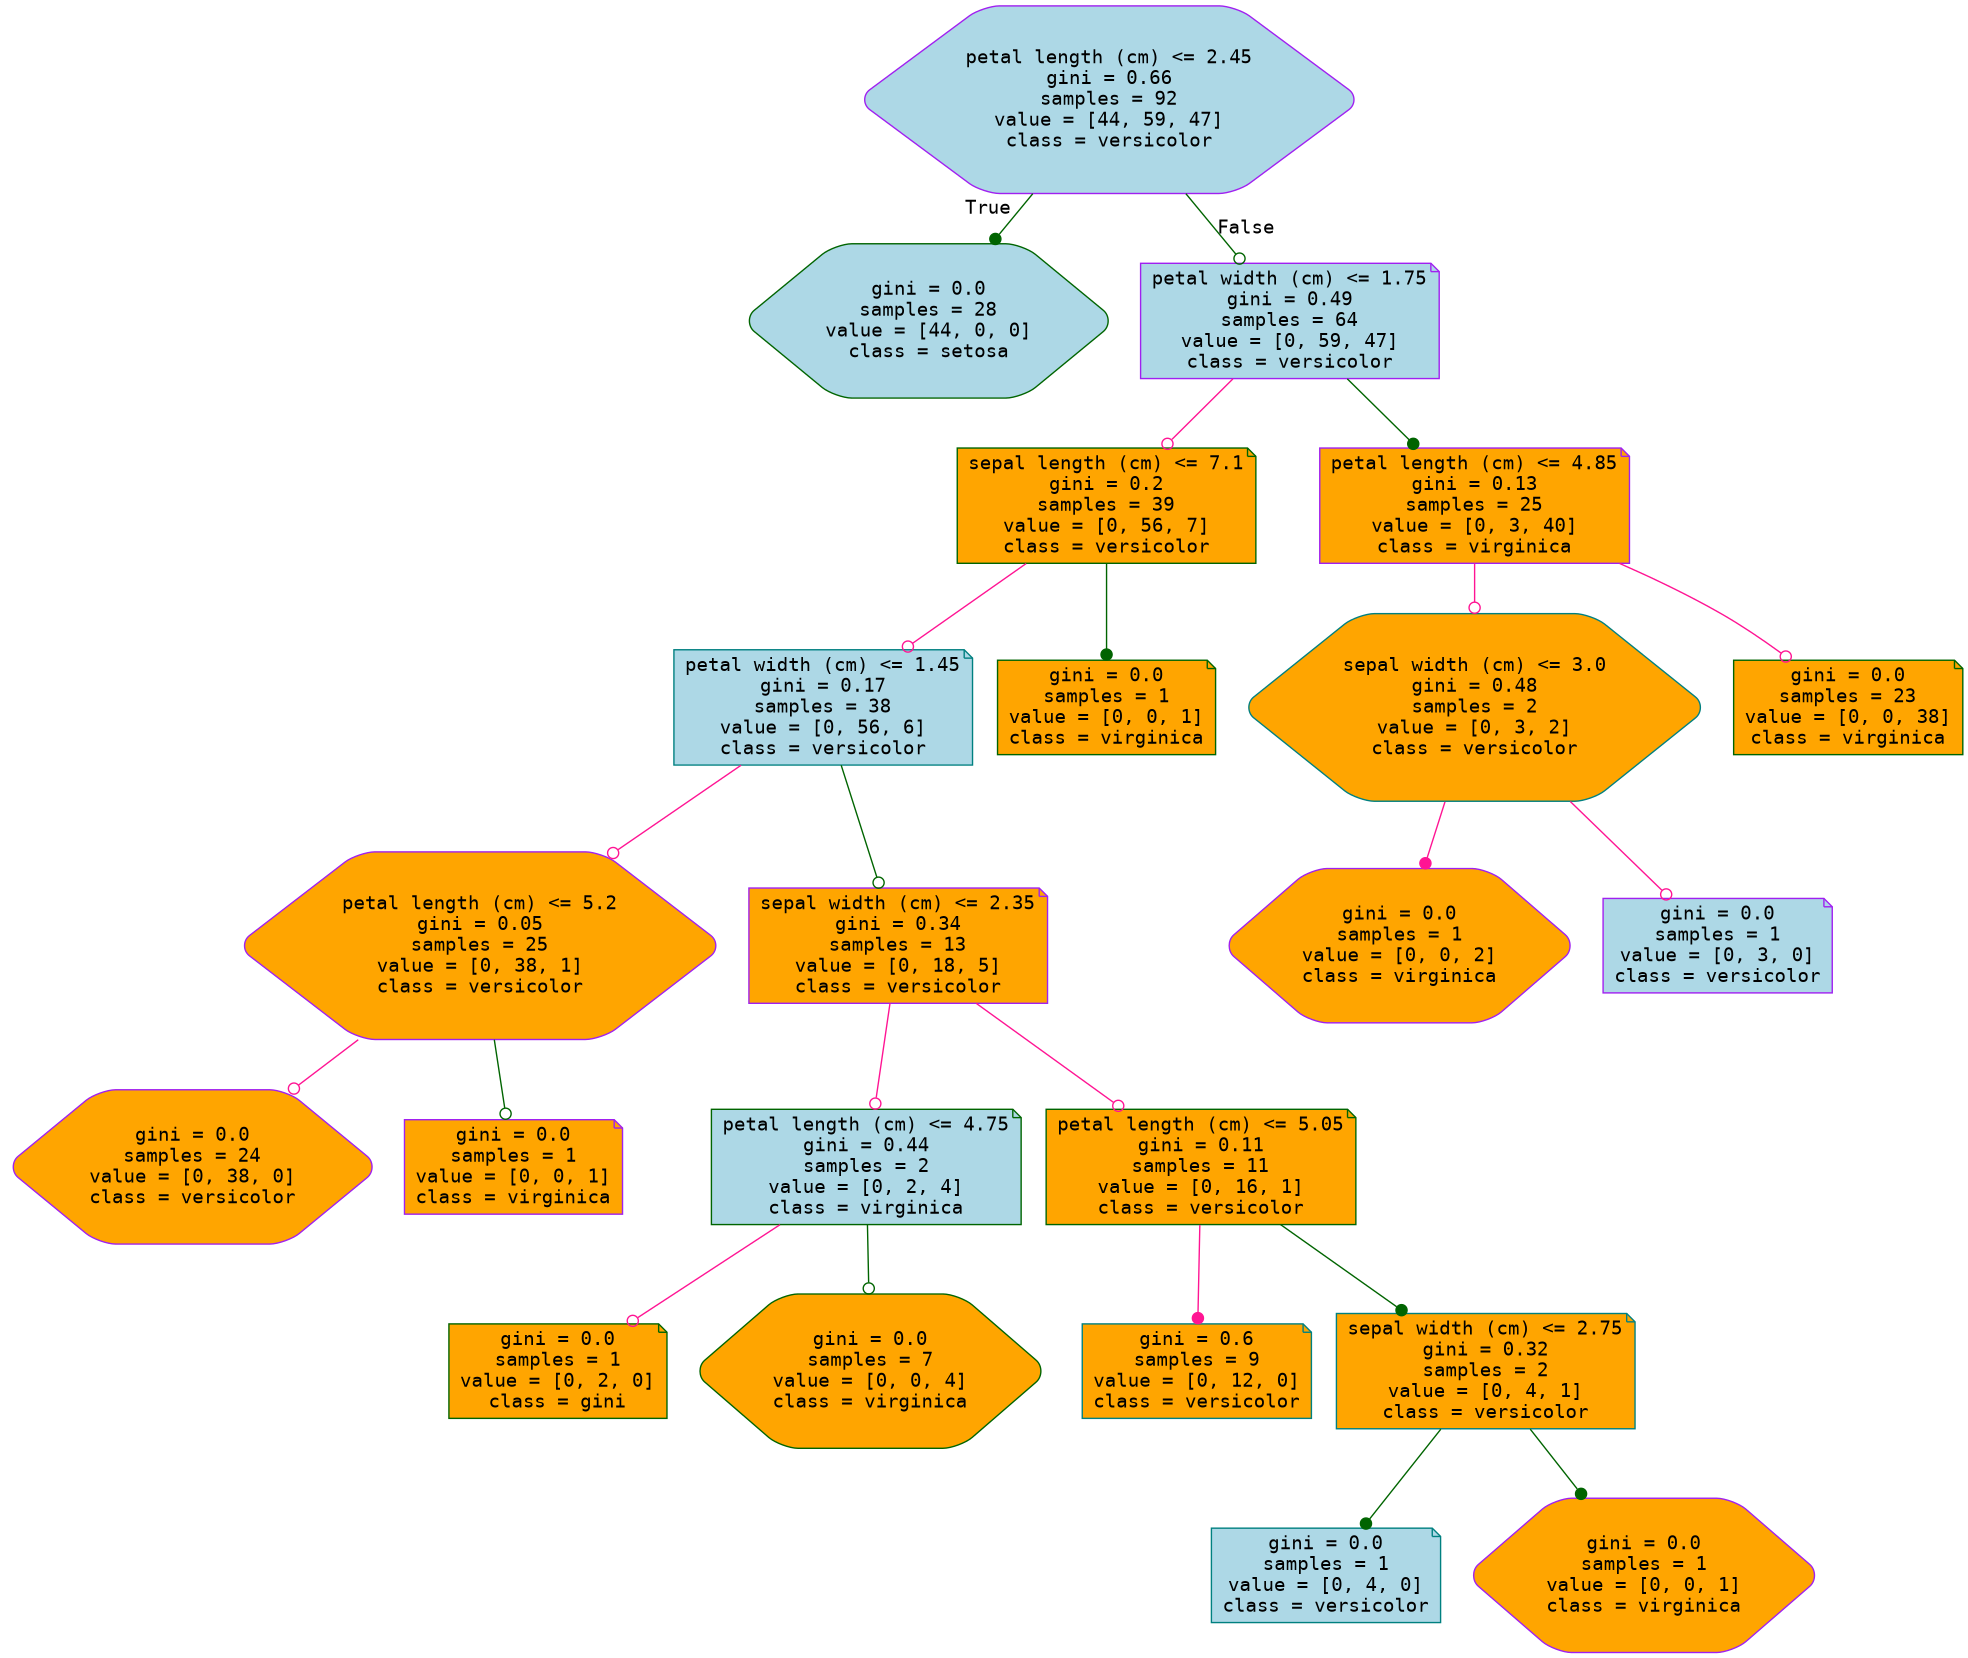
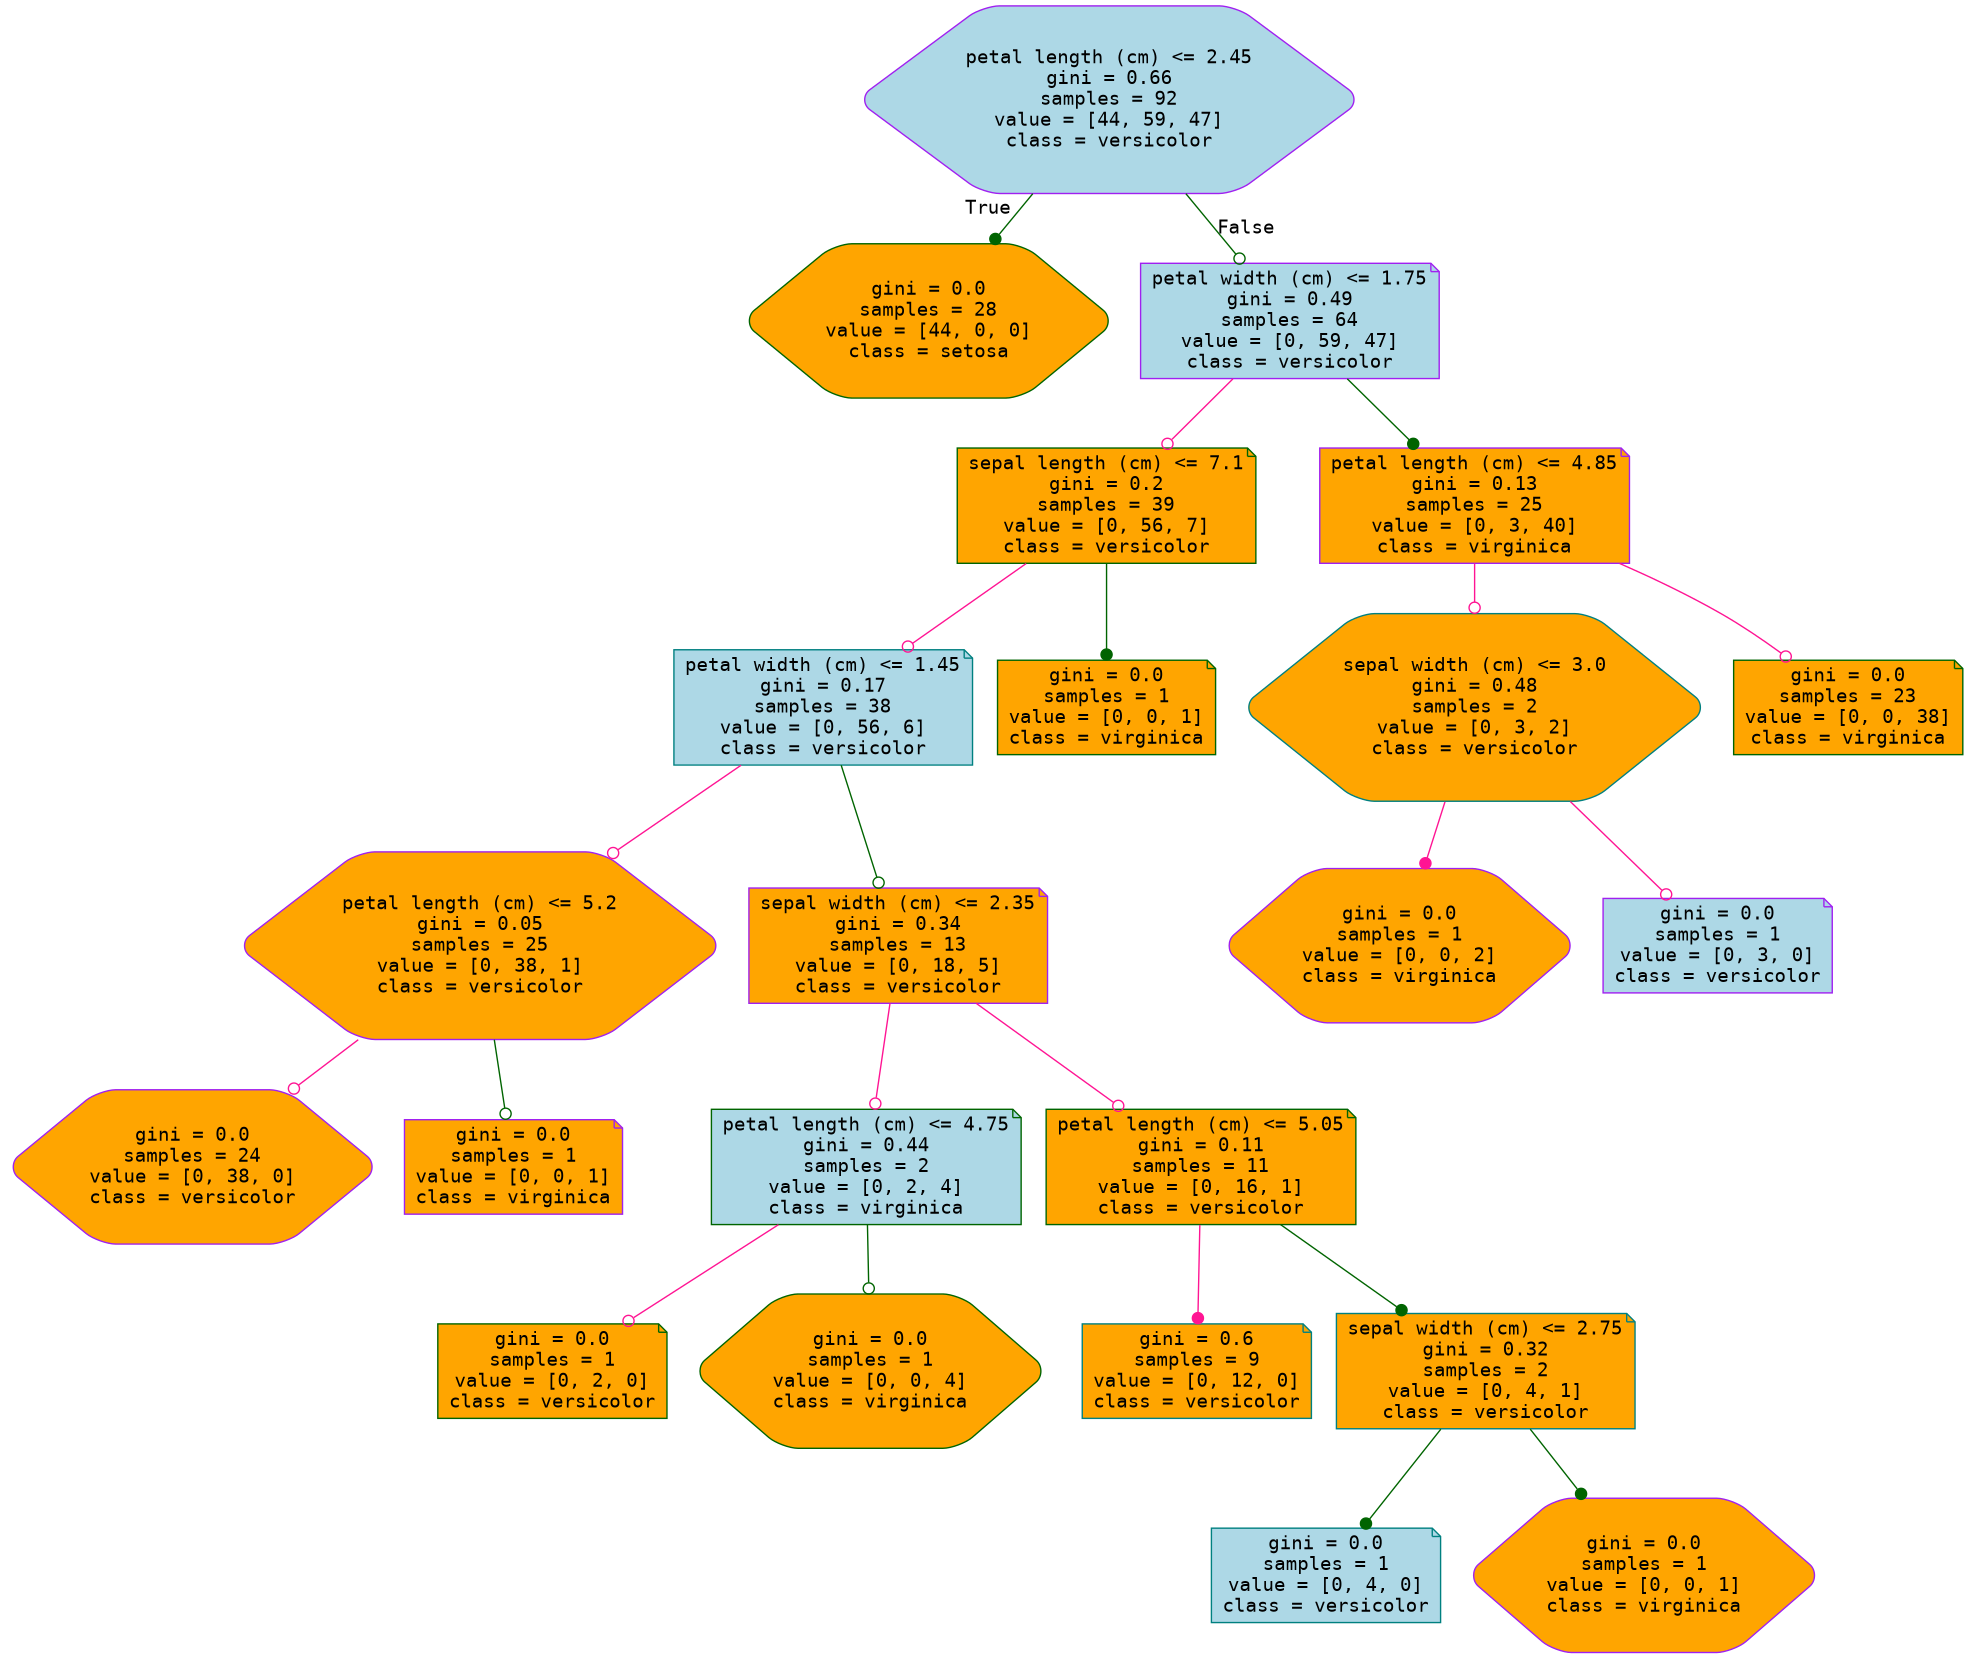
(929, 321) -> (929, 321)
(558, 1371) -> (552, 1371)
(870, 1371) -> (870, 1371)
